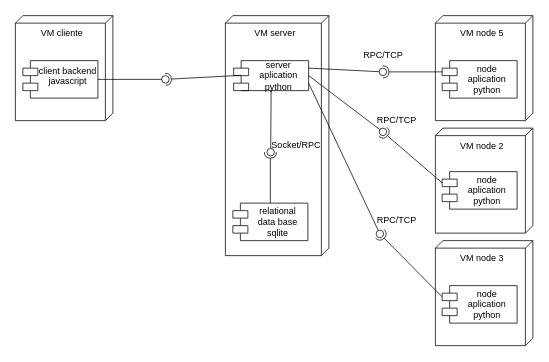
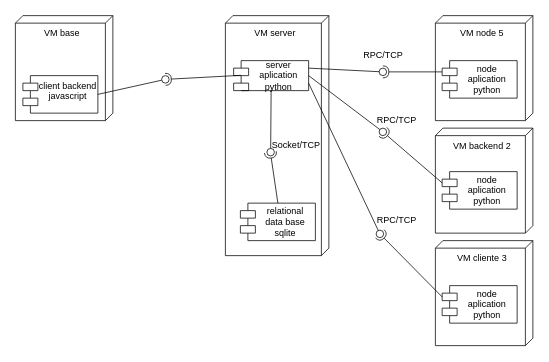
(62, 34) -> (62, 34)
(60, 79) -> (60, 94)
(296, 145) -> (296, 145)
(482, 146) -> (482, 146)
(270, 222) -> (278, 222)
(482, 259) -> (482, 259)
